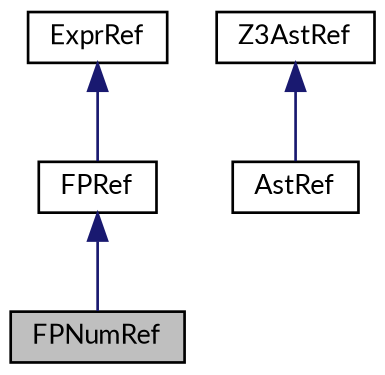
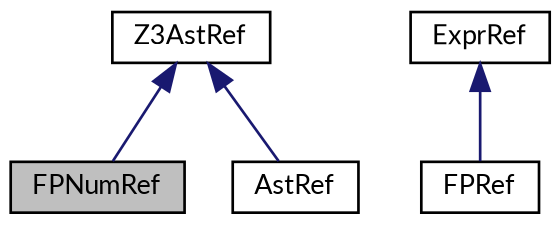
(98, 276) -> (137, 124)
